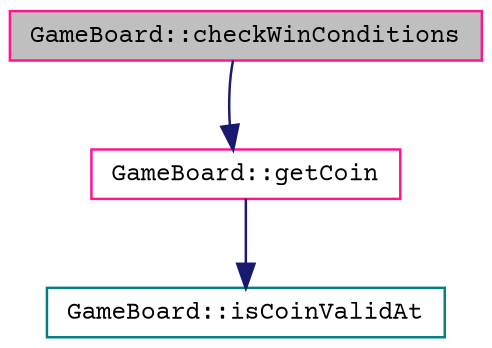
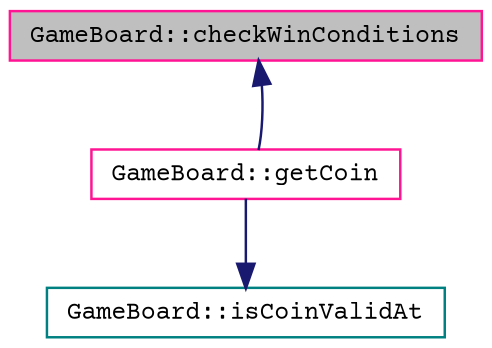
(229, 93) -> (262, 118)
